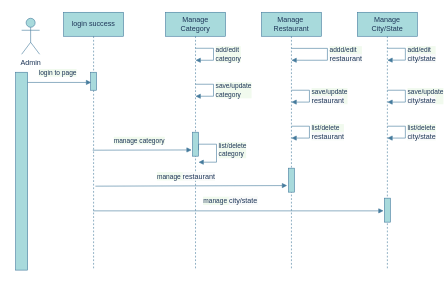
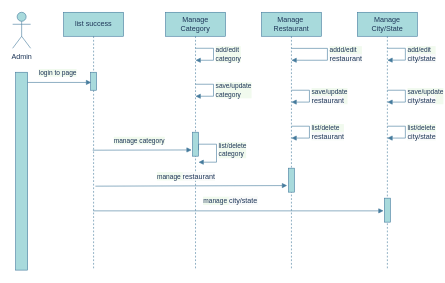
(93, 24) -> (93, 24)
(30, 36) -> (21, 30)
